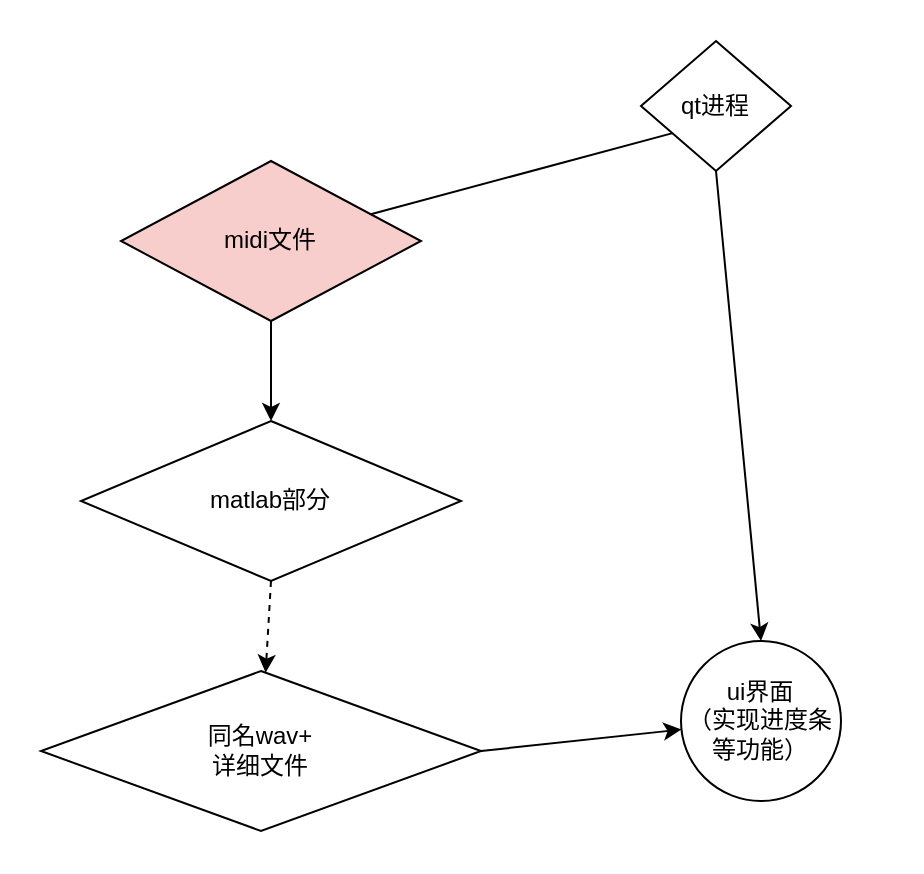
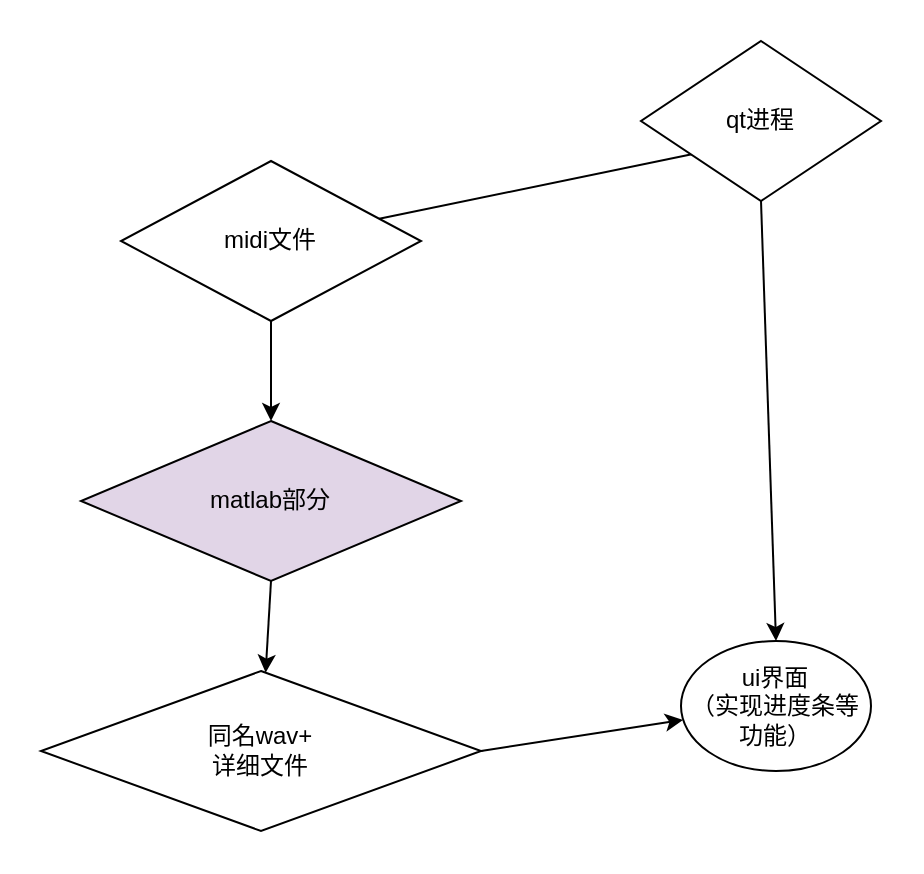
(716, 106) -> (761, 121)
(271, 241) -> (271, 241)
(271, 501) -> (271, 501)
(269, 618) -> (269, 618)
(761, 721) -> (776, 706)
